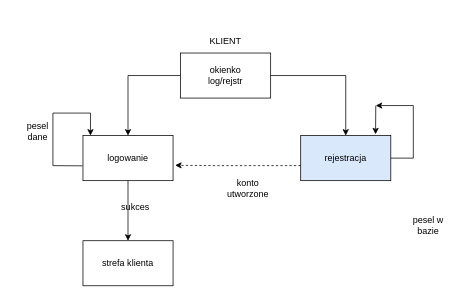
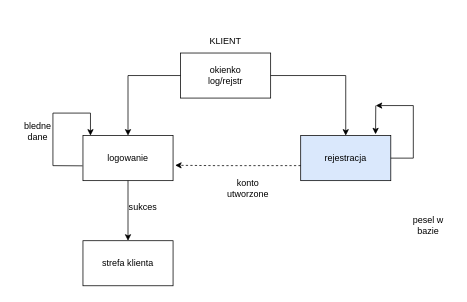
(38, 132) -> (38, 132)
(135, 207) -> (143, 207)
